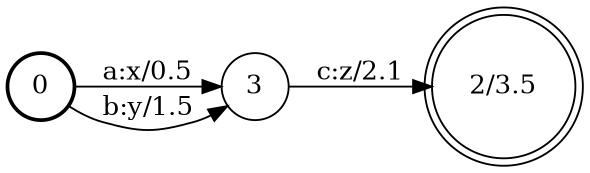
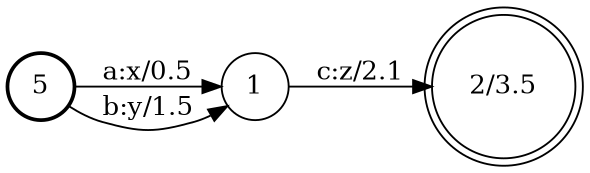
(41, 87) -> (41, 87)
(255, 87) -> (255, 87)
